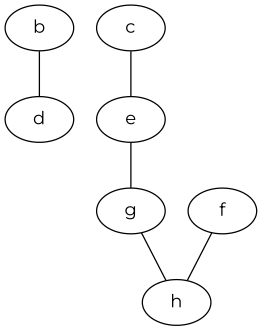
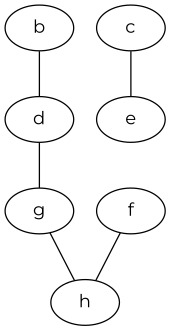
(131, 165) -> (39, 165)
